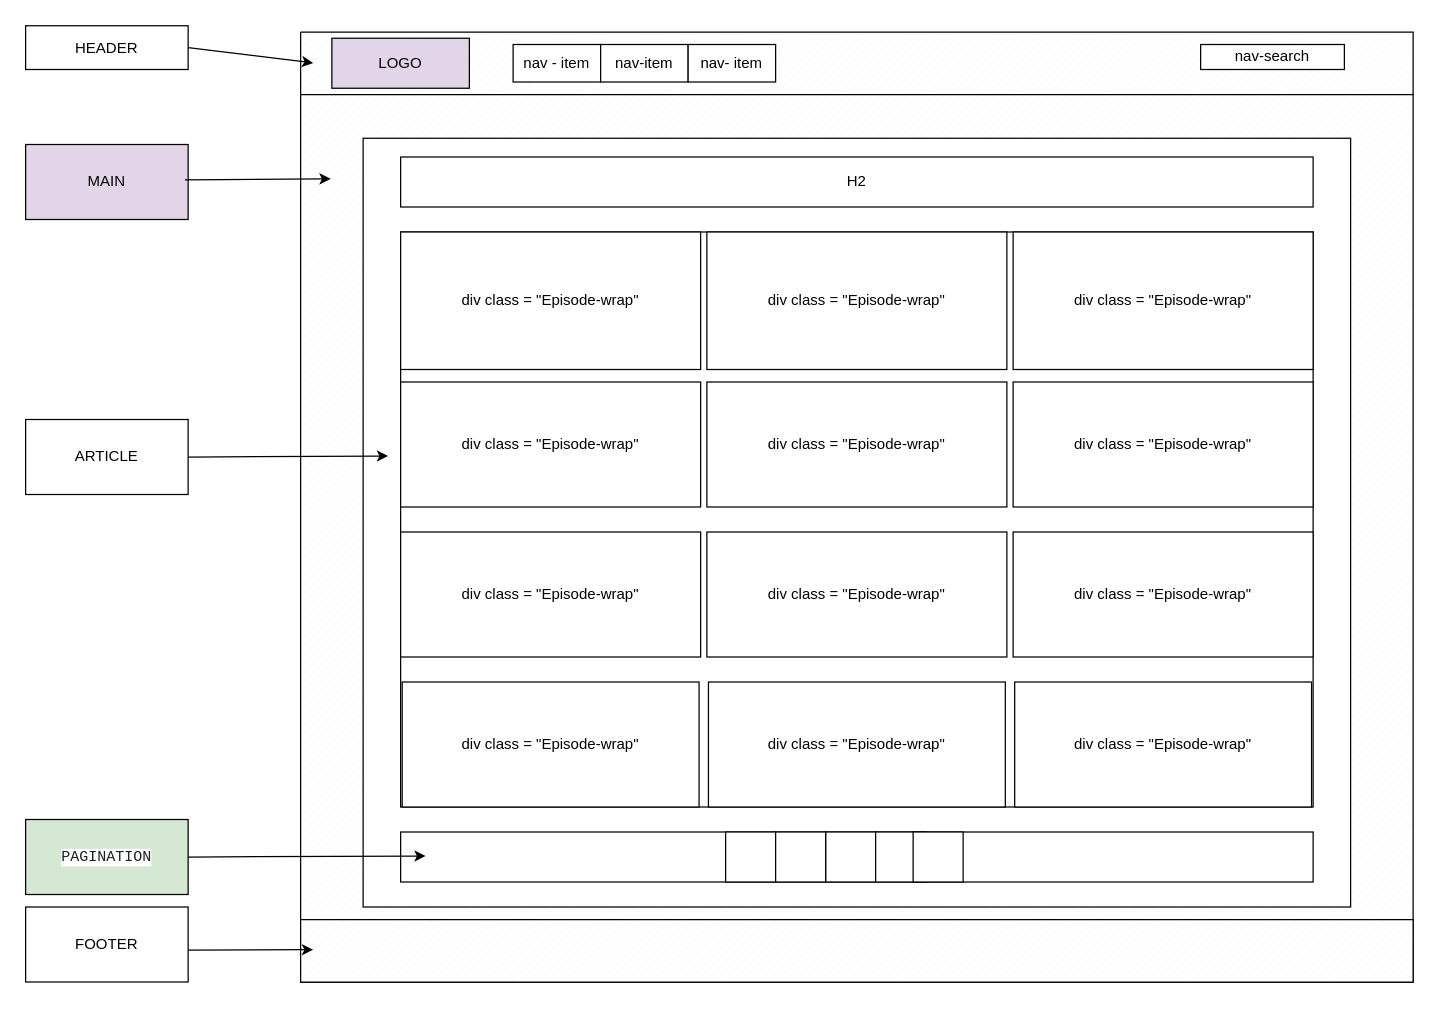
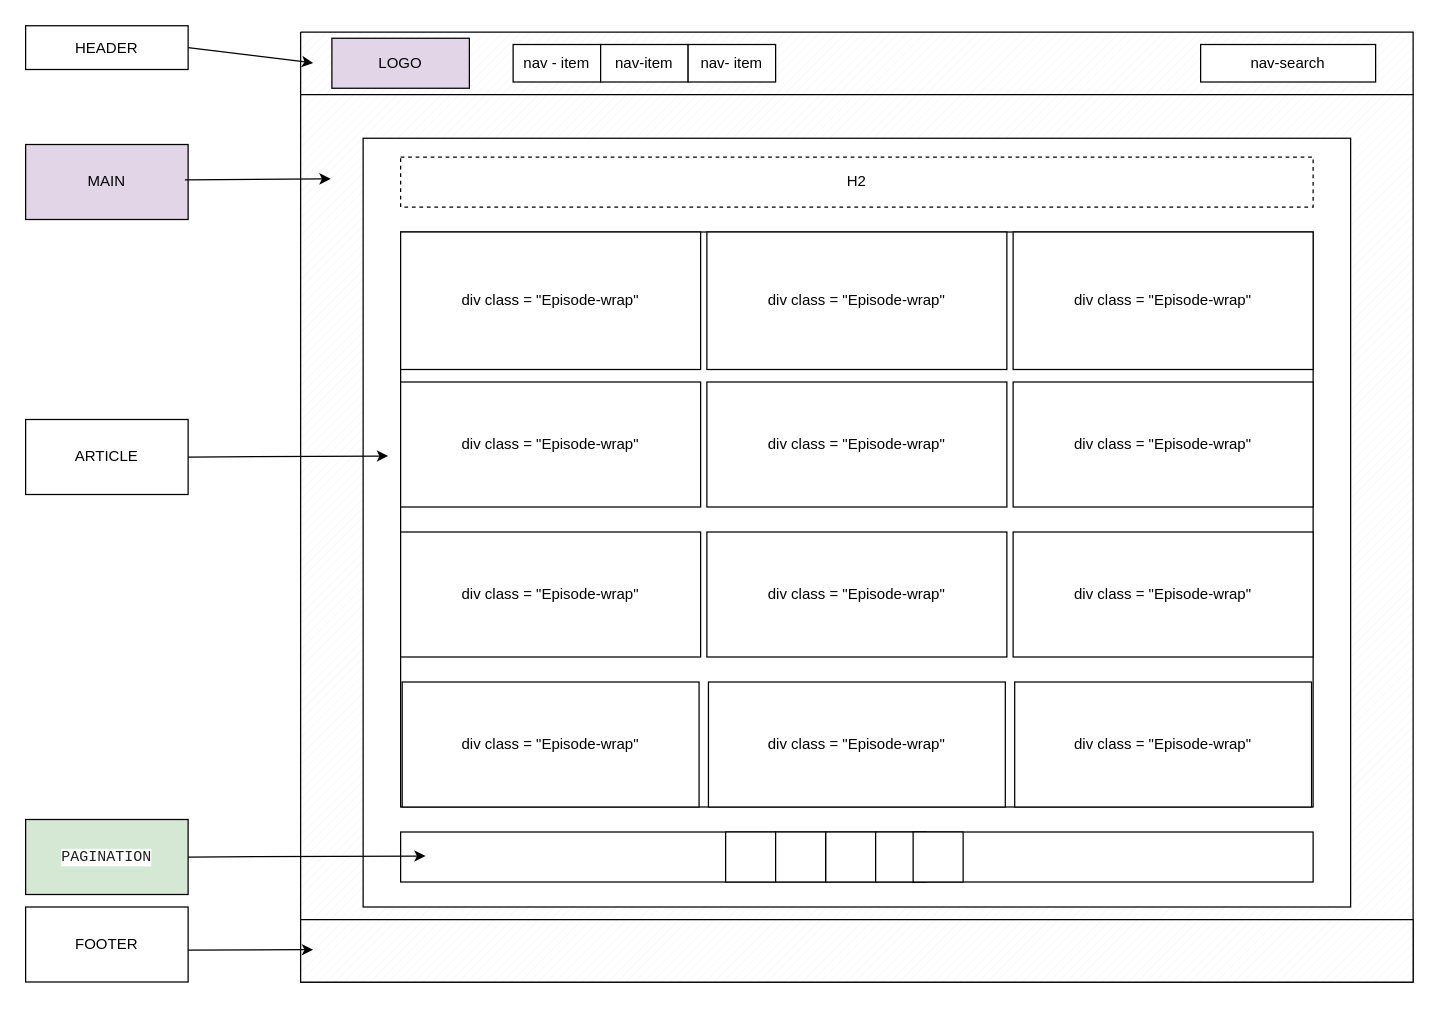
(1273, 57) -> (1288, 63)
(857, 182) -> (857, 182)
